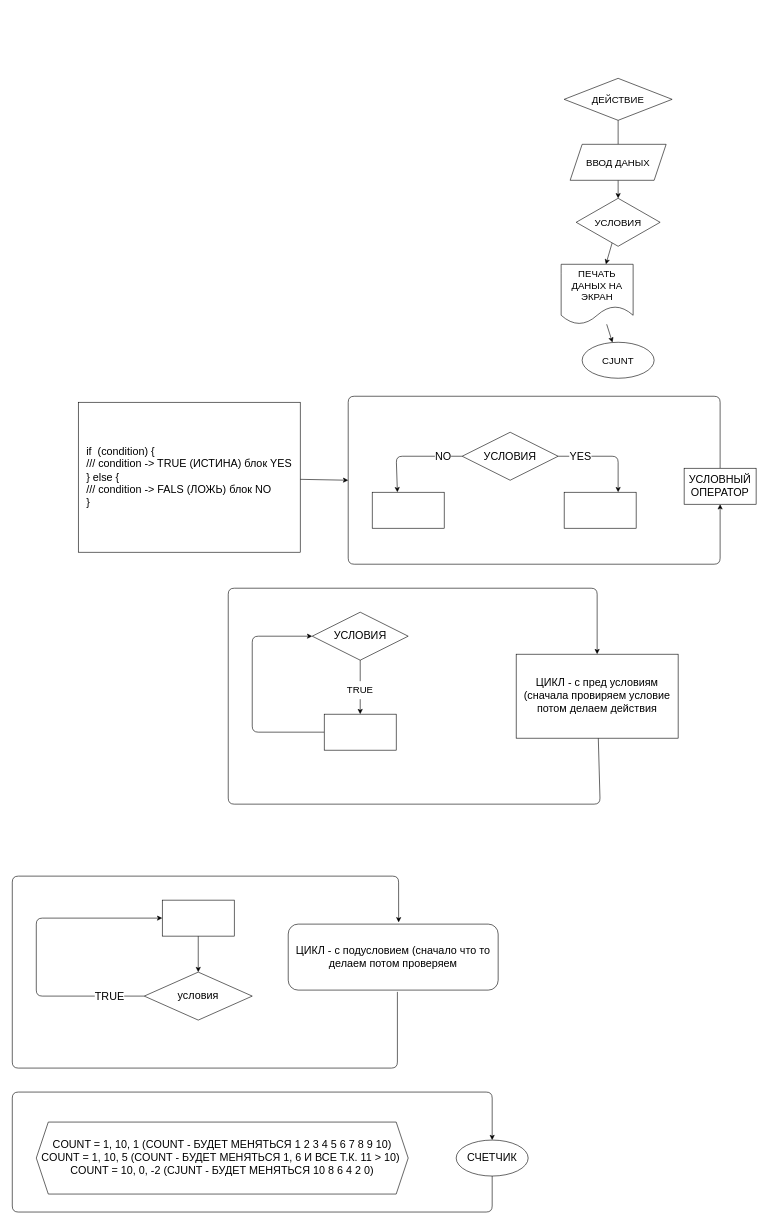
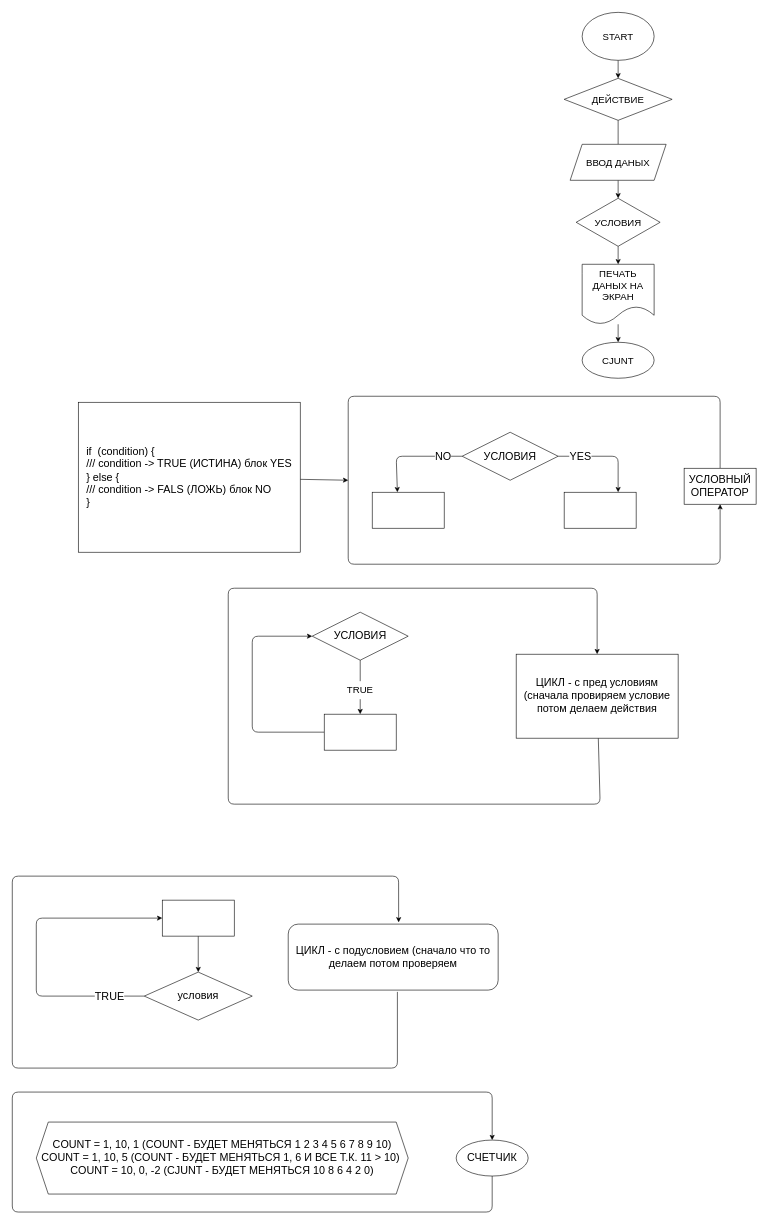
none -> (618, 36)
none -> (618, 72)
(597, 294) -> (618, 294)
